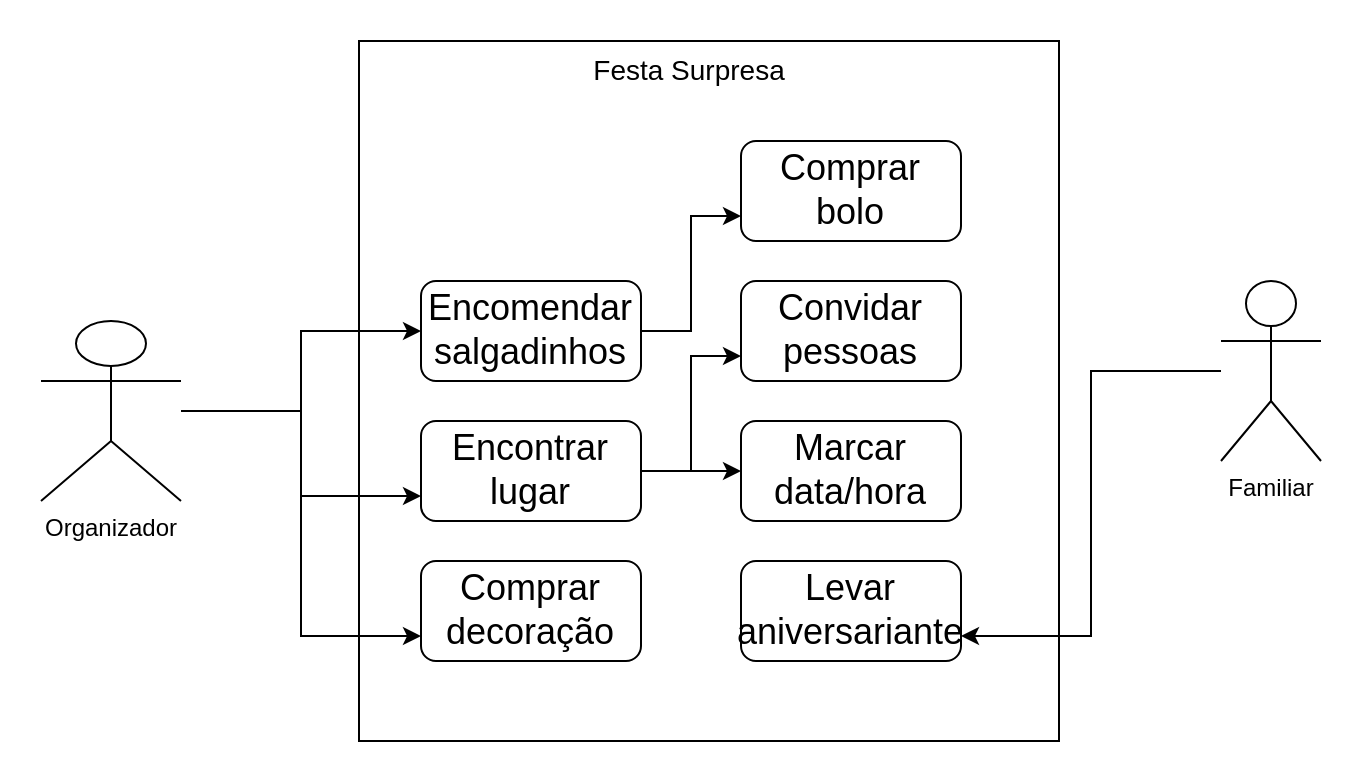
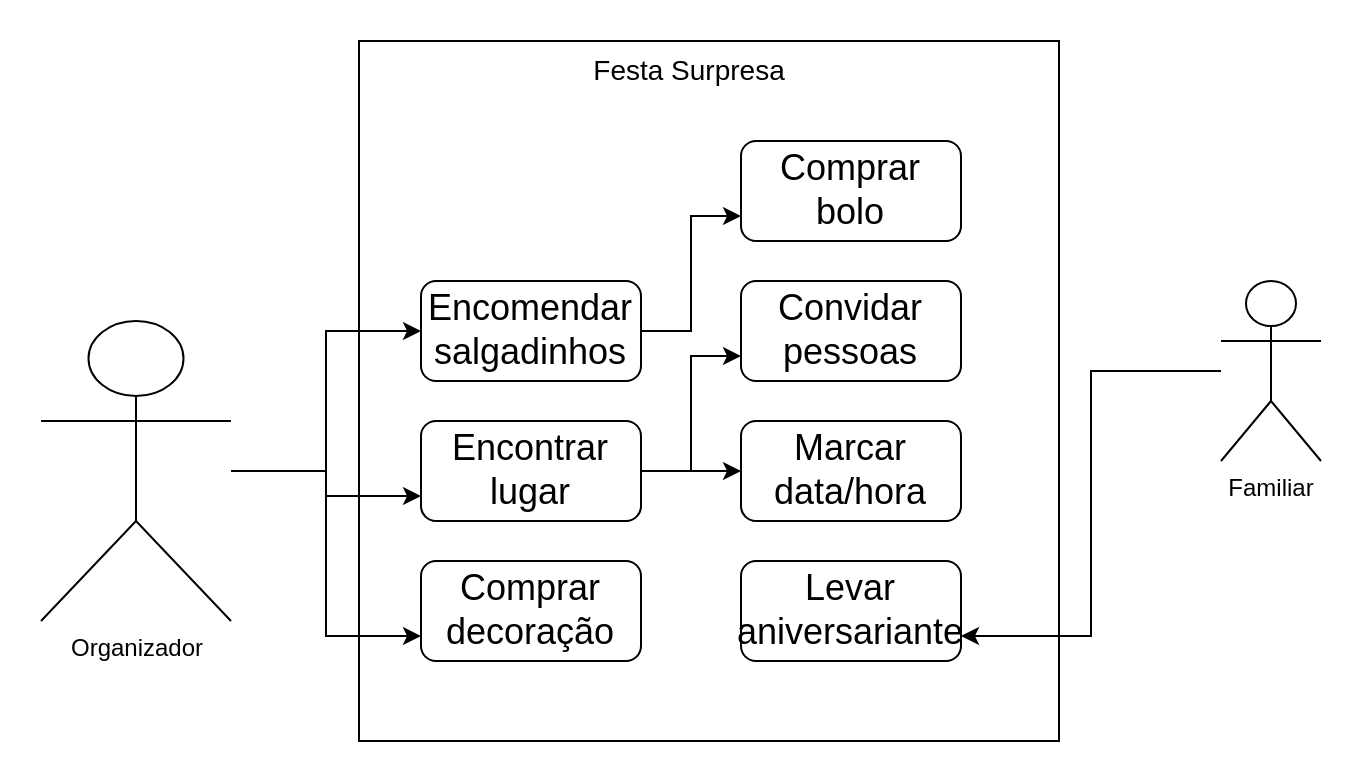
(111, 411) -> (136, 471)
